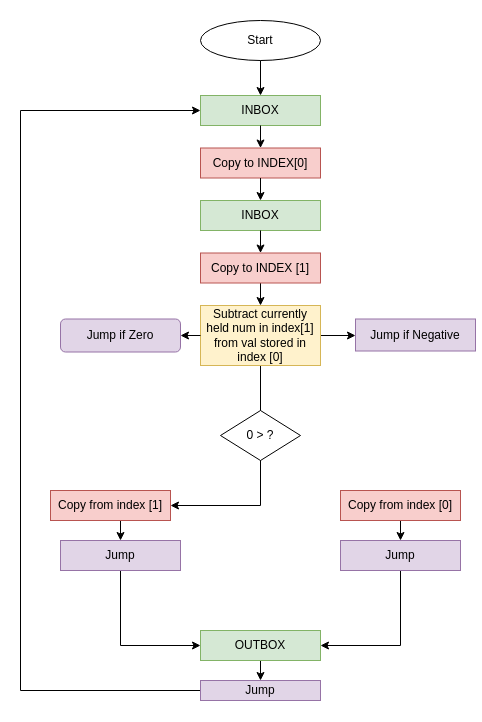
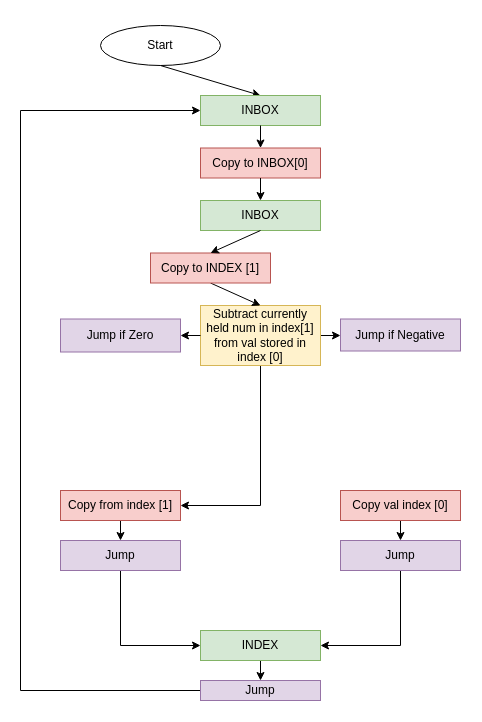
(261, 41) -> (161, 46)
(261, 164) -> (261, 164)
(261, 268) -> (211, 268)
(416, 335) -> (401, 335)
(121, 336) -> (121, 336)
(261, 436) -> none
(111, 506) -> (121, 506)
(401, 506) -> (401, 506)
(261, 646) -> (261, 646)
